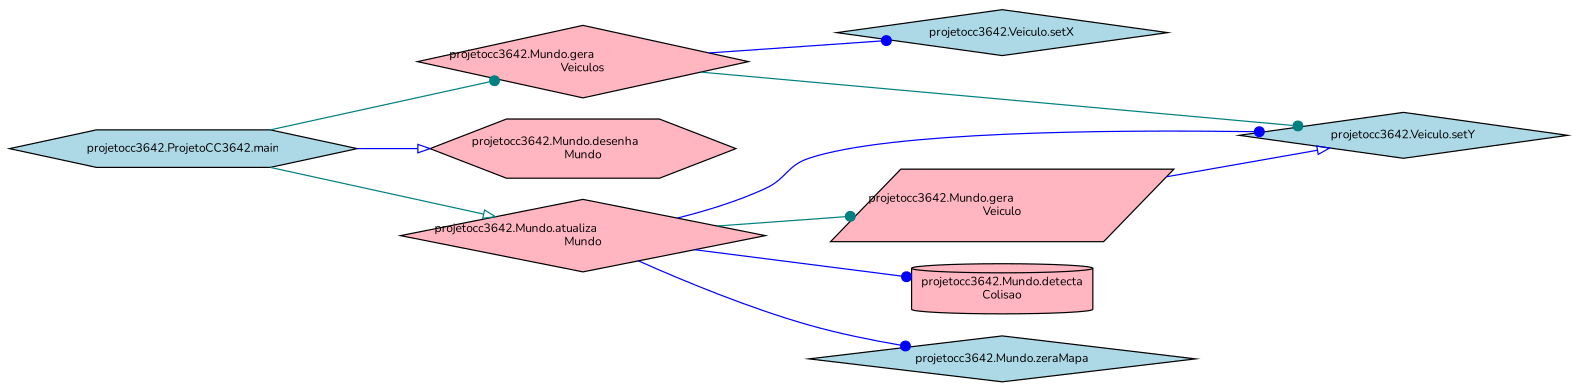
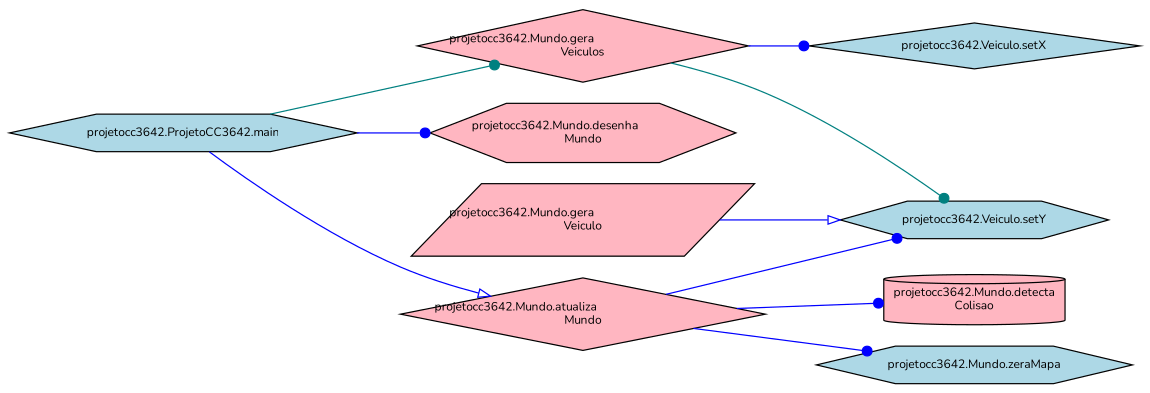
(1403, 135) -> (974, 220)
(387, 149) -> (388, 133)
(377, 191) -> (337, 235)
(781, 221) -> none
(1002, 359) -> (974, 365)
